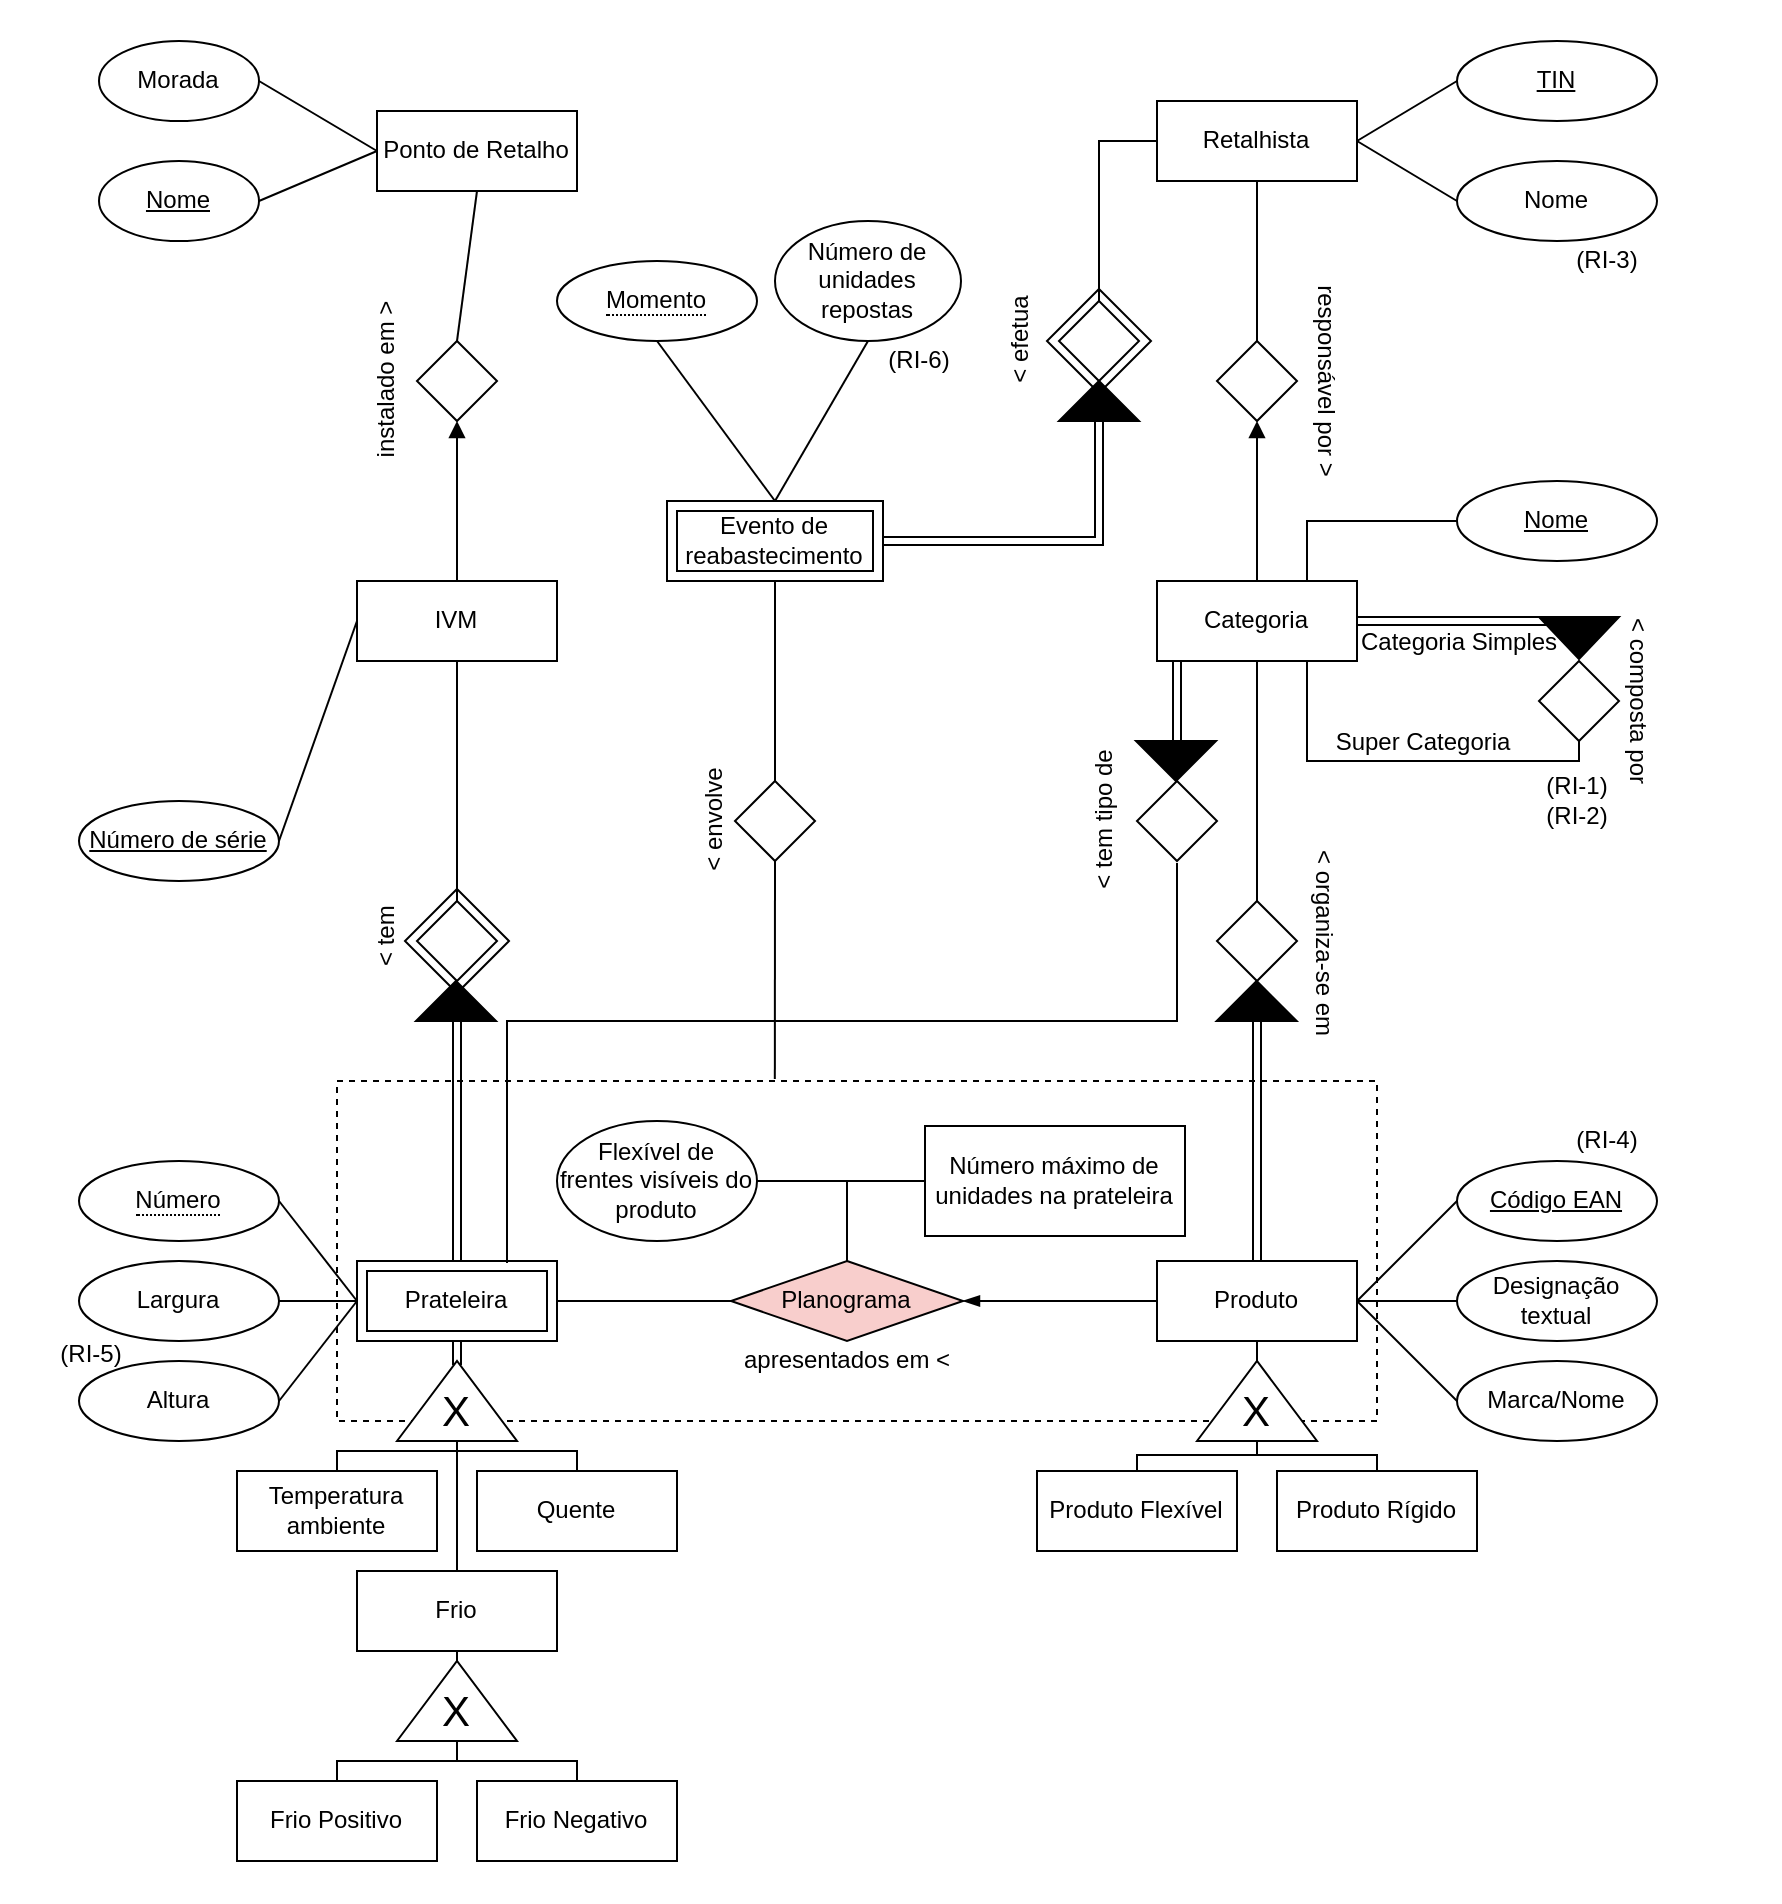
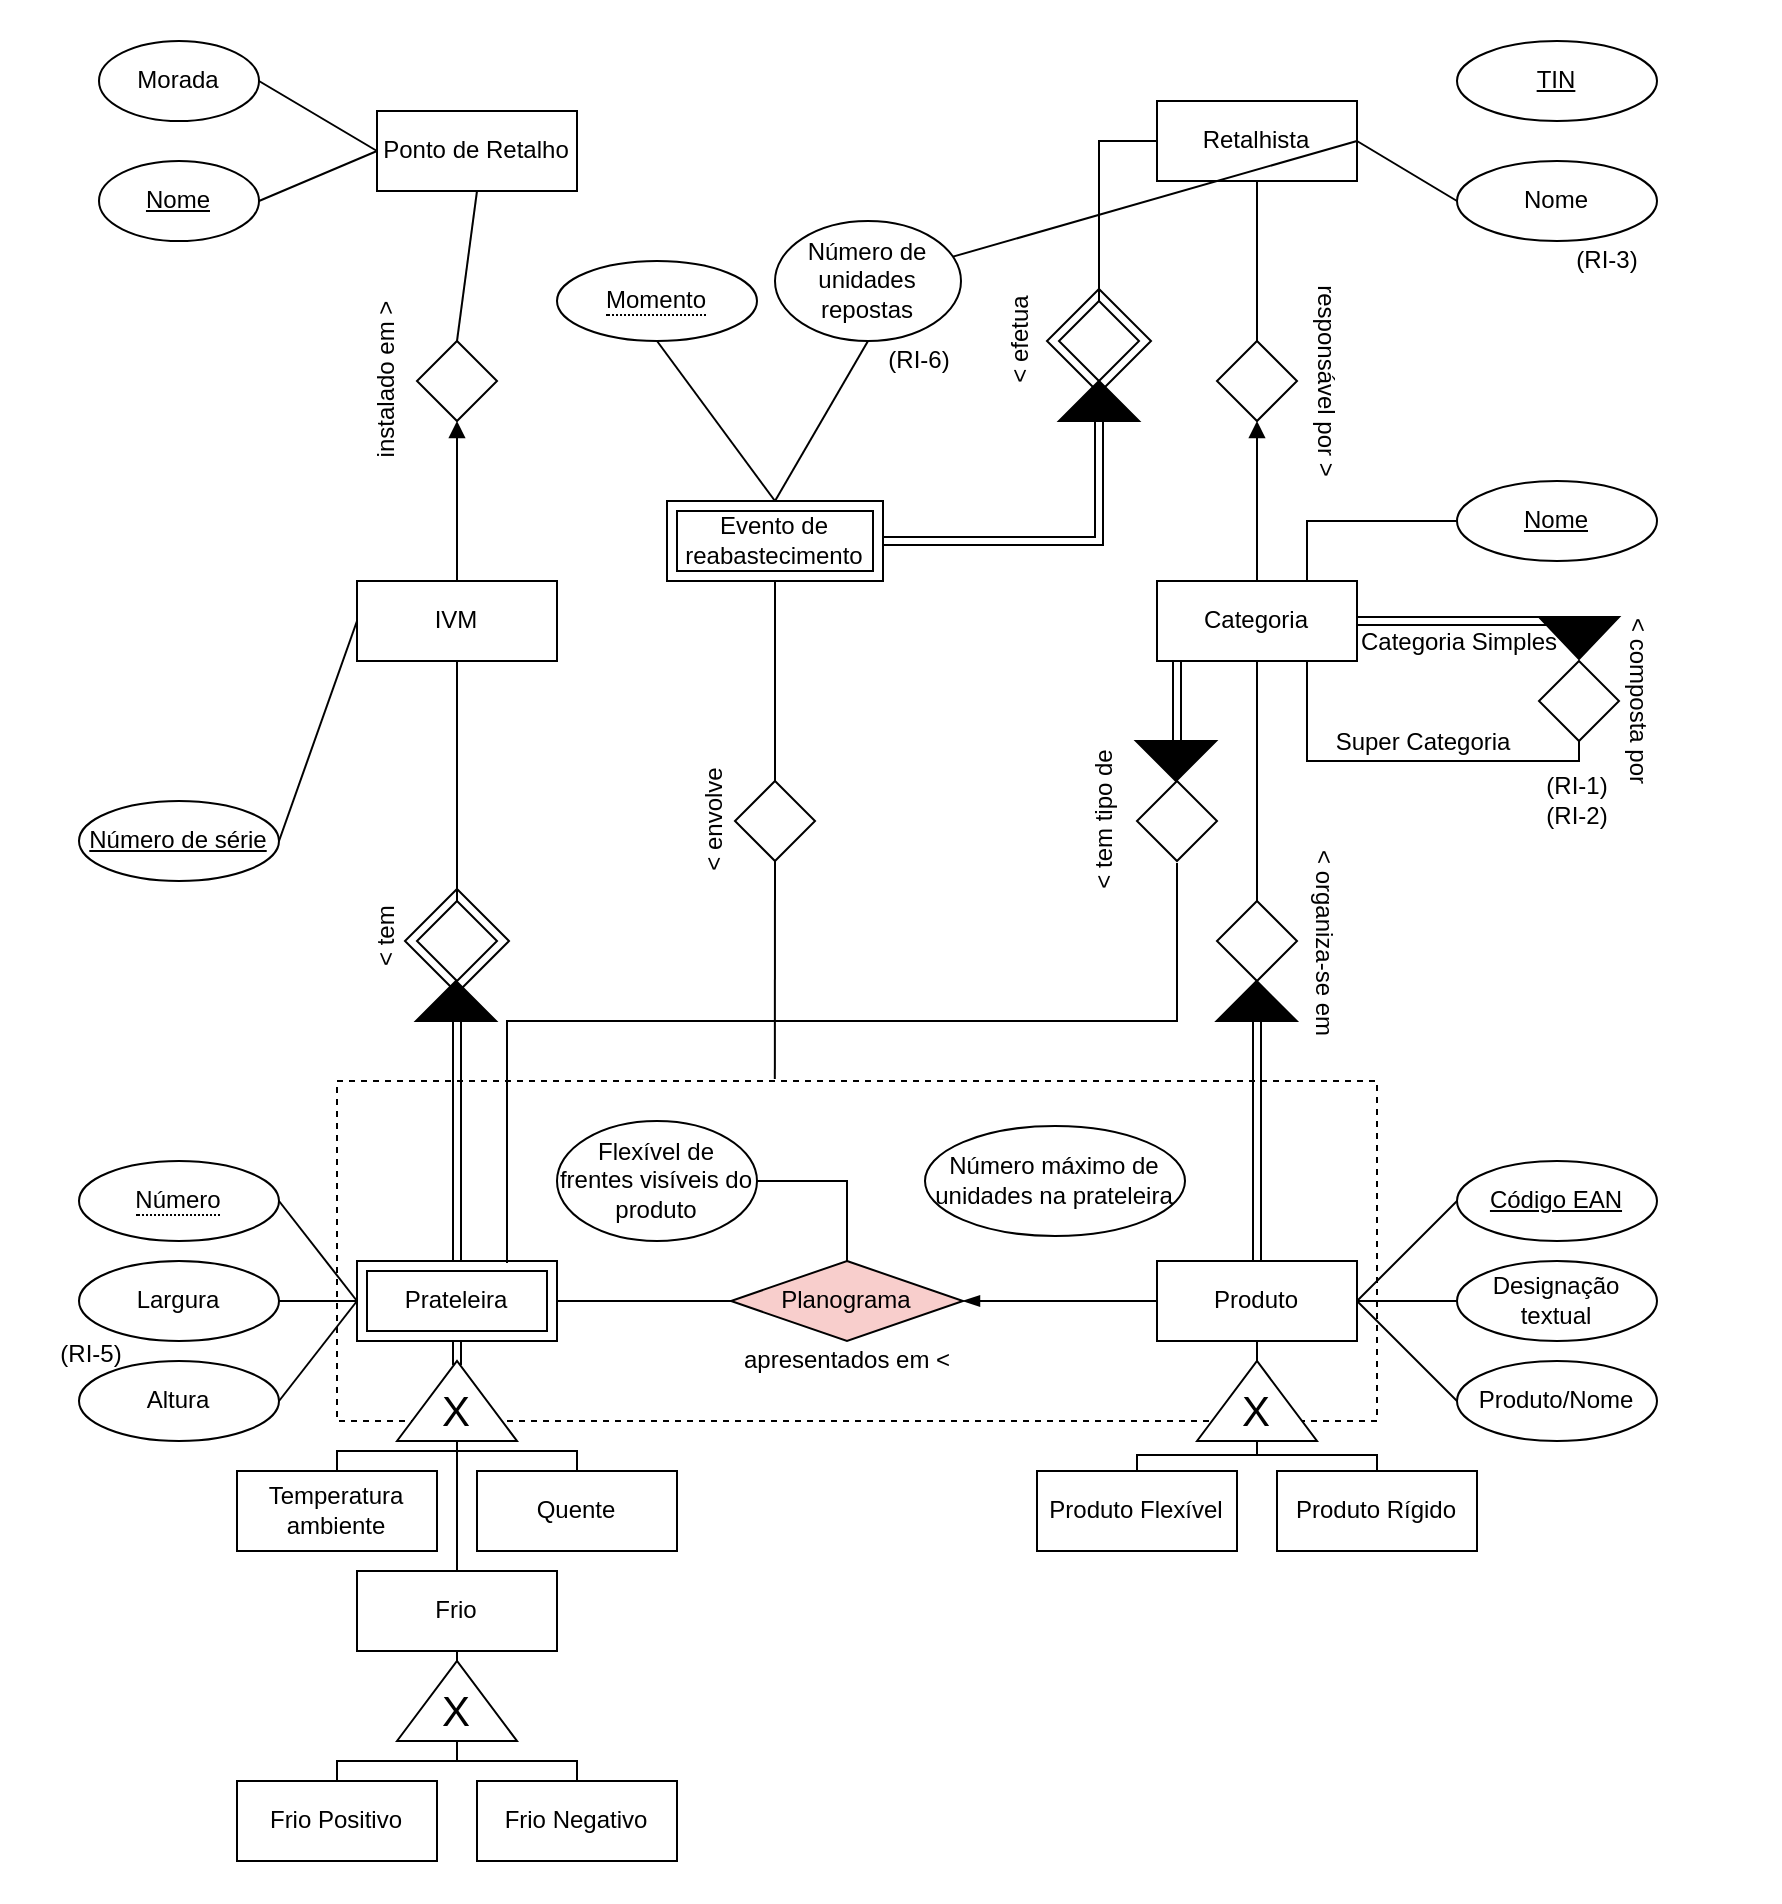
(1407, 111) -> (1155, 199)
(1607, 1141) -> none
(888, 1181) -> none
(1055, 1181) -> (1055, 1181)
(1557, 1401) -> (1557, 1401)
